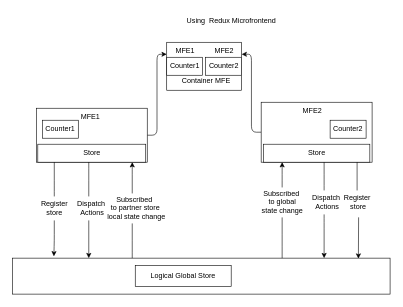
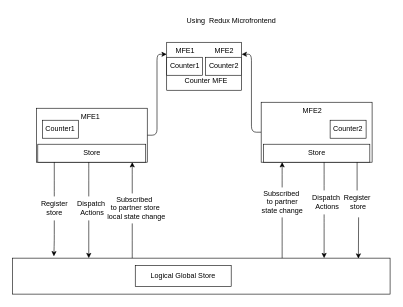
(206, 81) -> (206, 81)
(283, 203) -> (283, 203)
